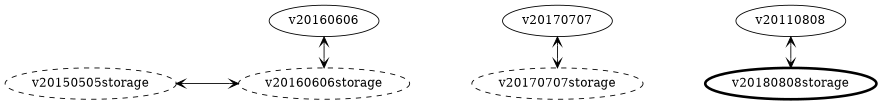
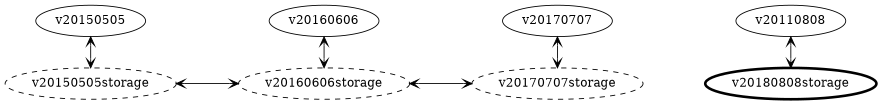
none -> (91, 21)
none -> (441, 84)
